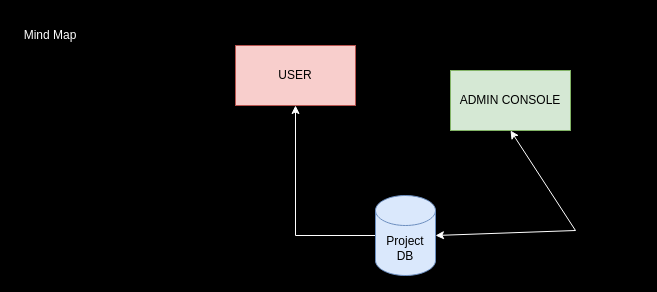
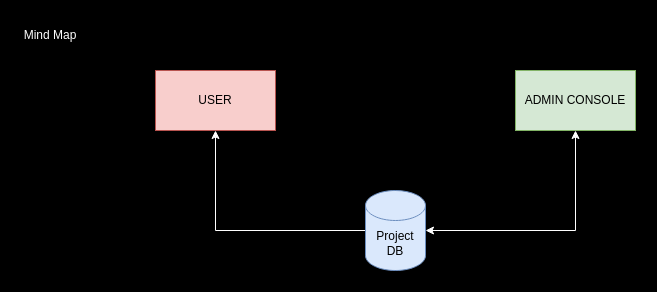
(296, 76) -> (216, 101)
(511, 101) -> (576, 101)
(406, 236) -> (396, 231)
